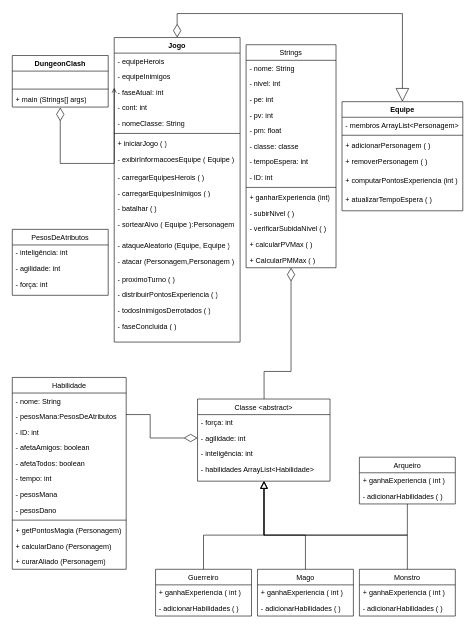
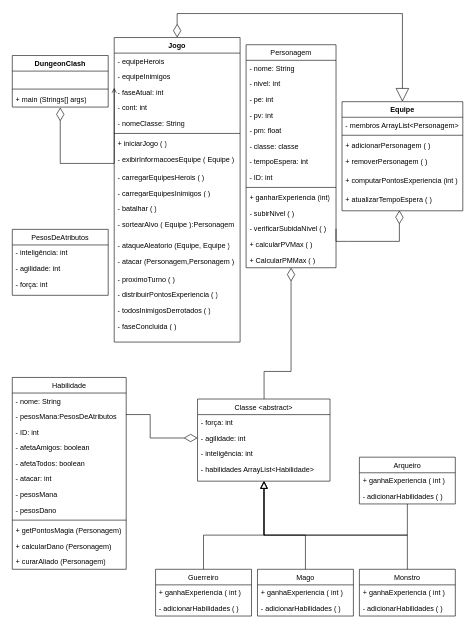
(291, 53) -> (291, 53)
none -> (378, 242)
(36, 479) -> (38, 479)
